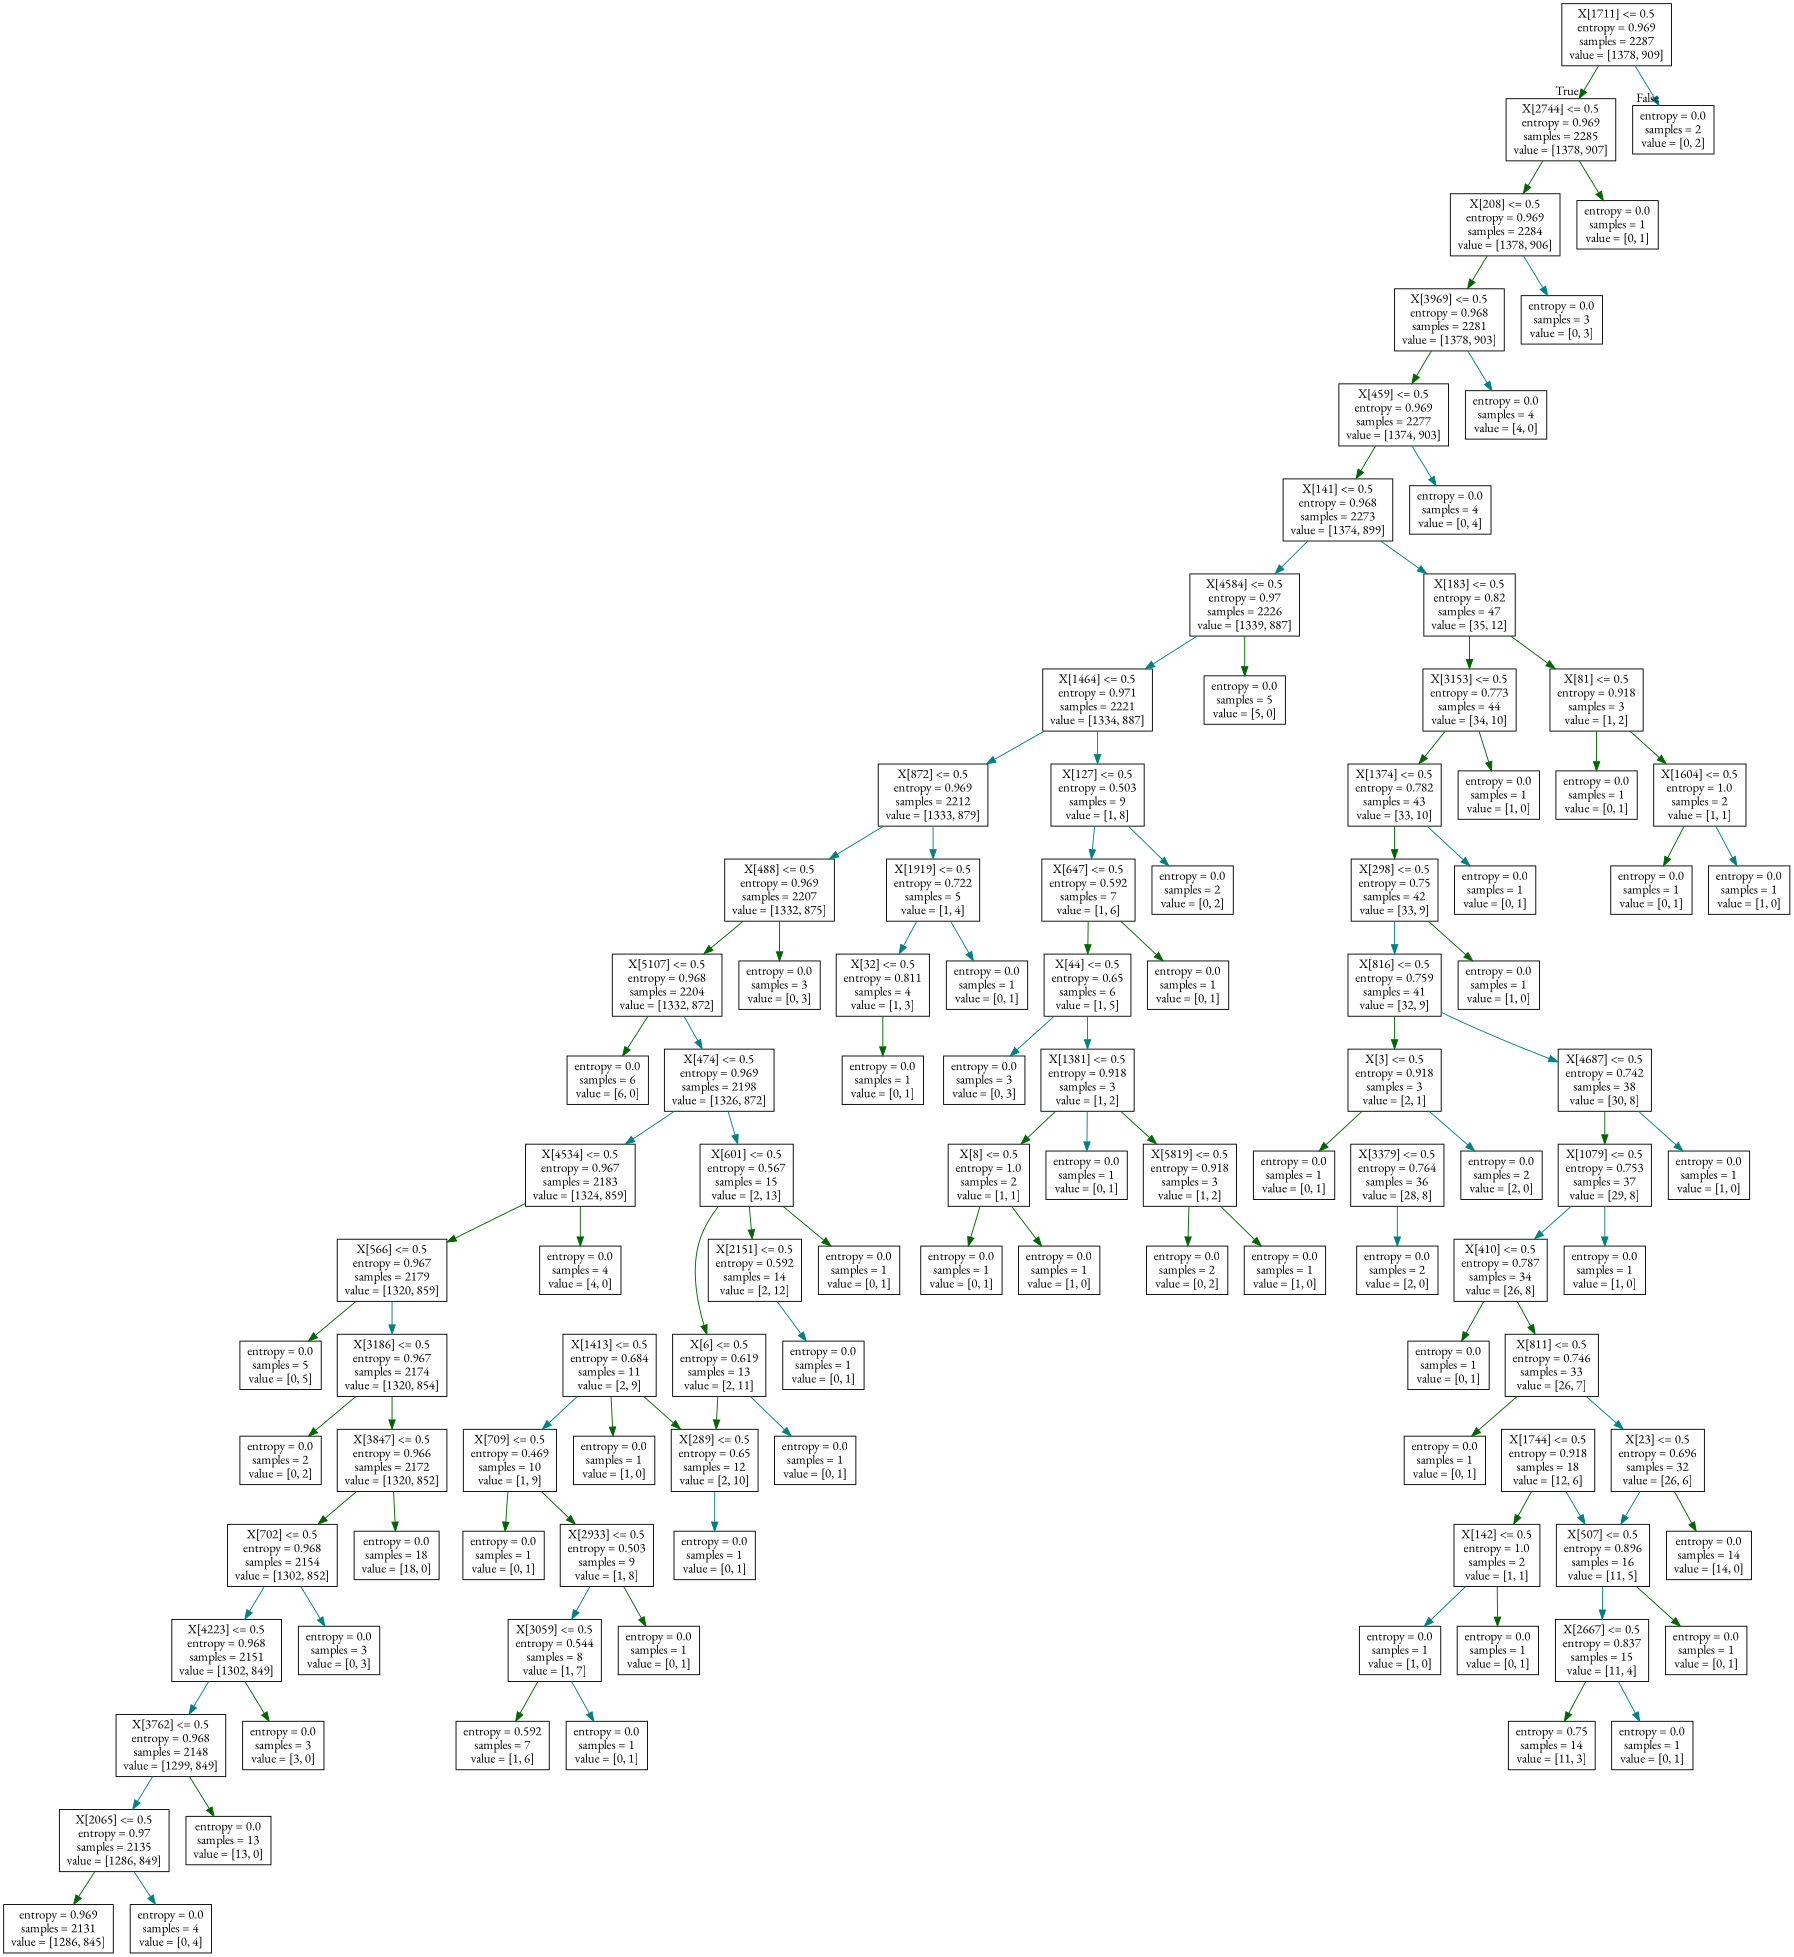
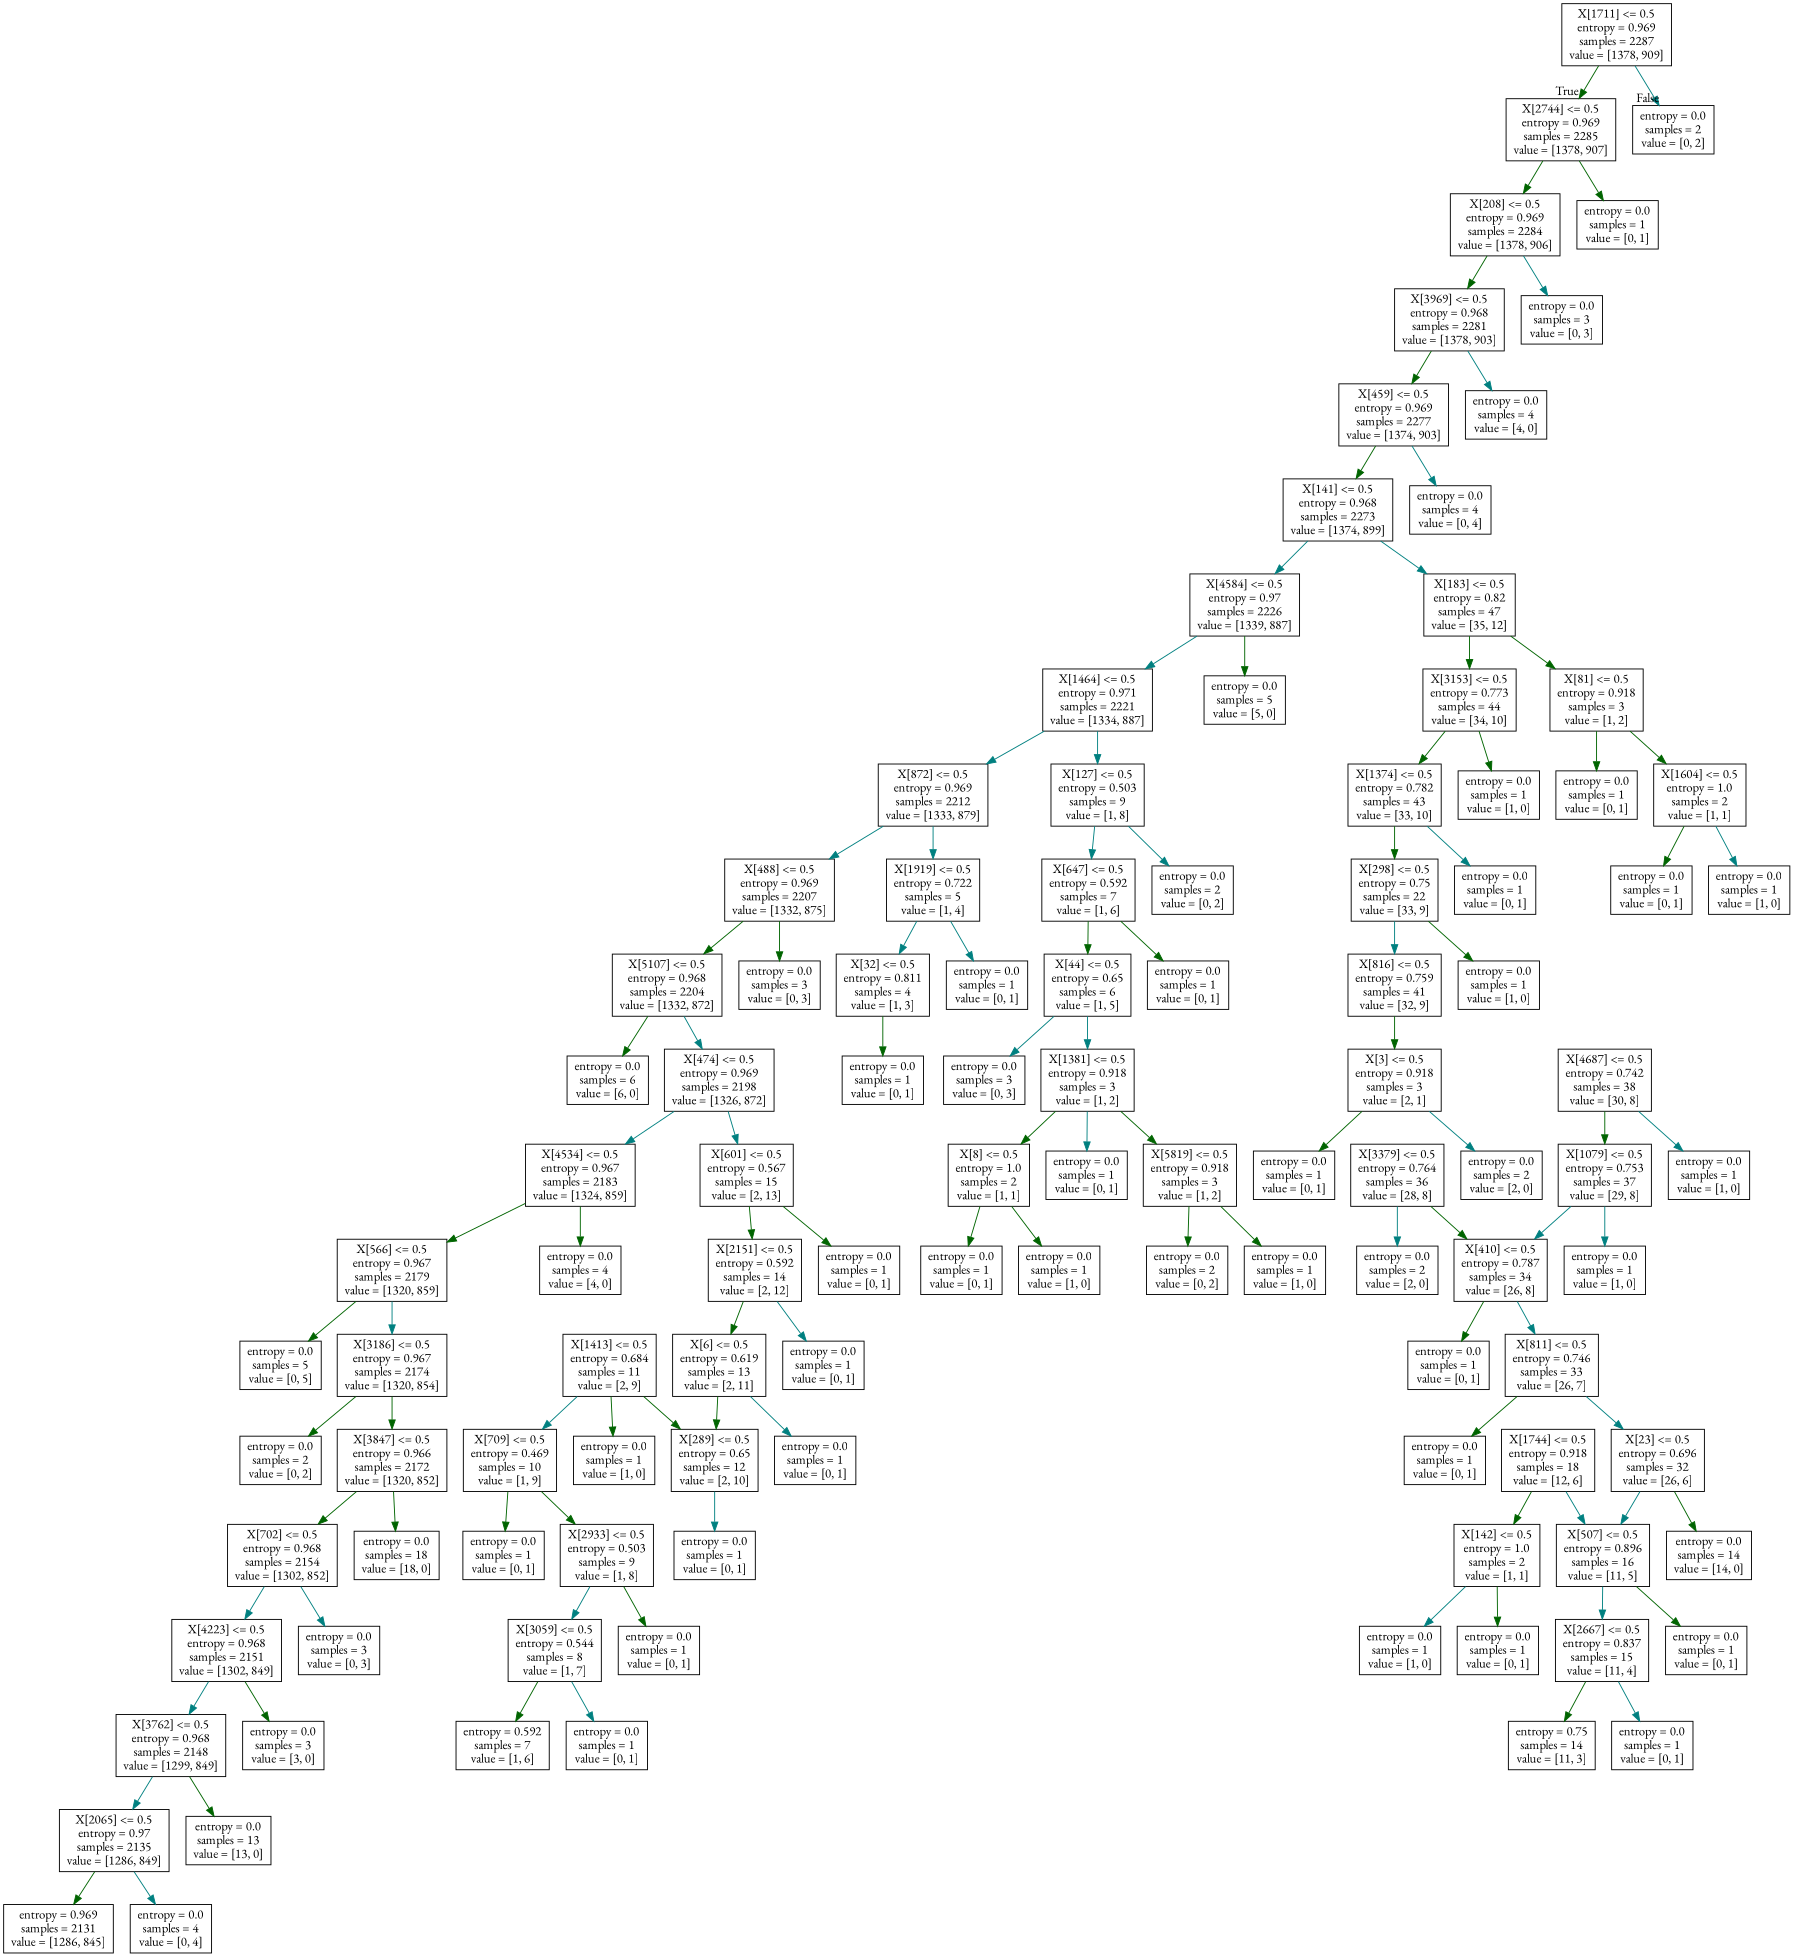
(1395, 890) -> (1395, 890)
(1495, 1037) -> none
none -> (1445, 1220)
(696, 1264) -> (739, 1313)
(1524, 1314) -> (1524, 1314)
